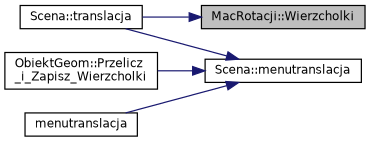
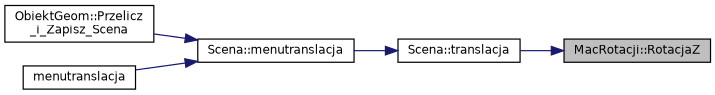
(283, 17) -> (637, 51)
(176, 42) -> (370, 51)
(81, 71) -> (79, 24)
